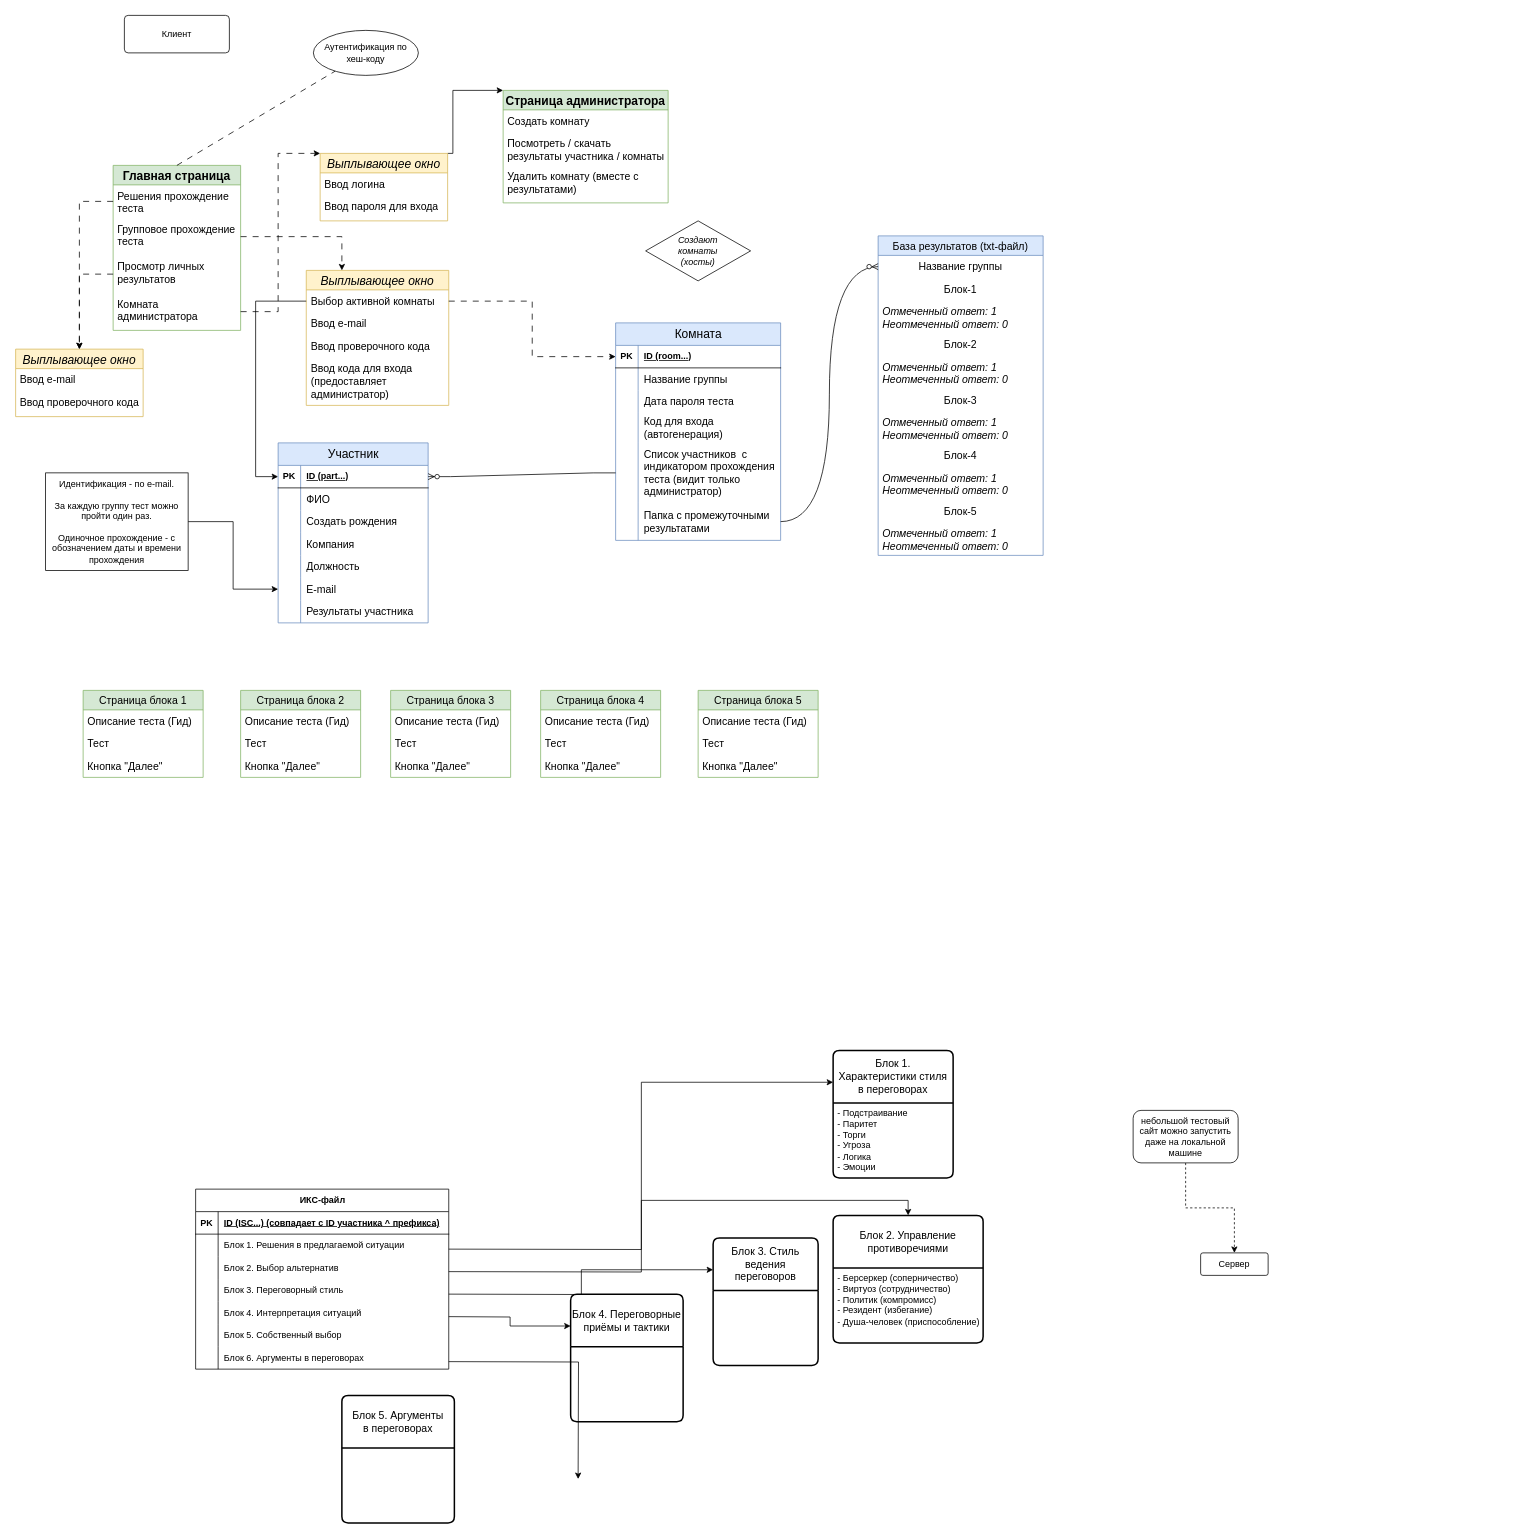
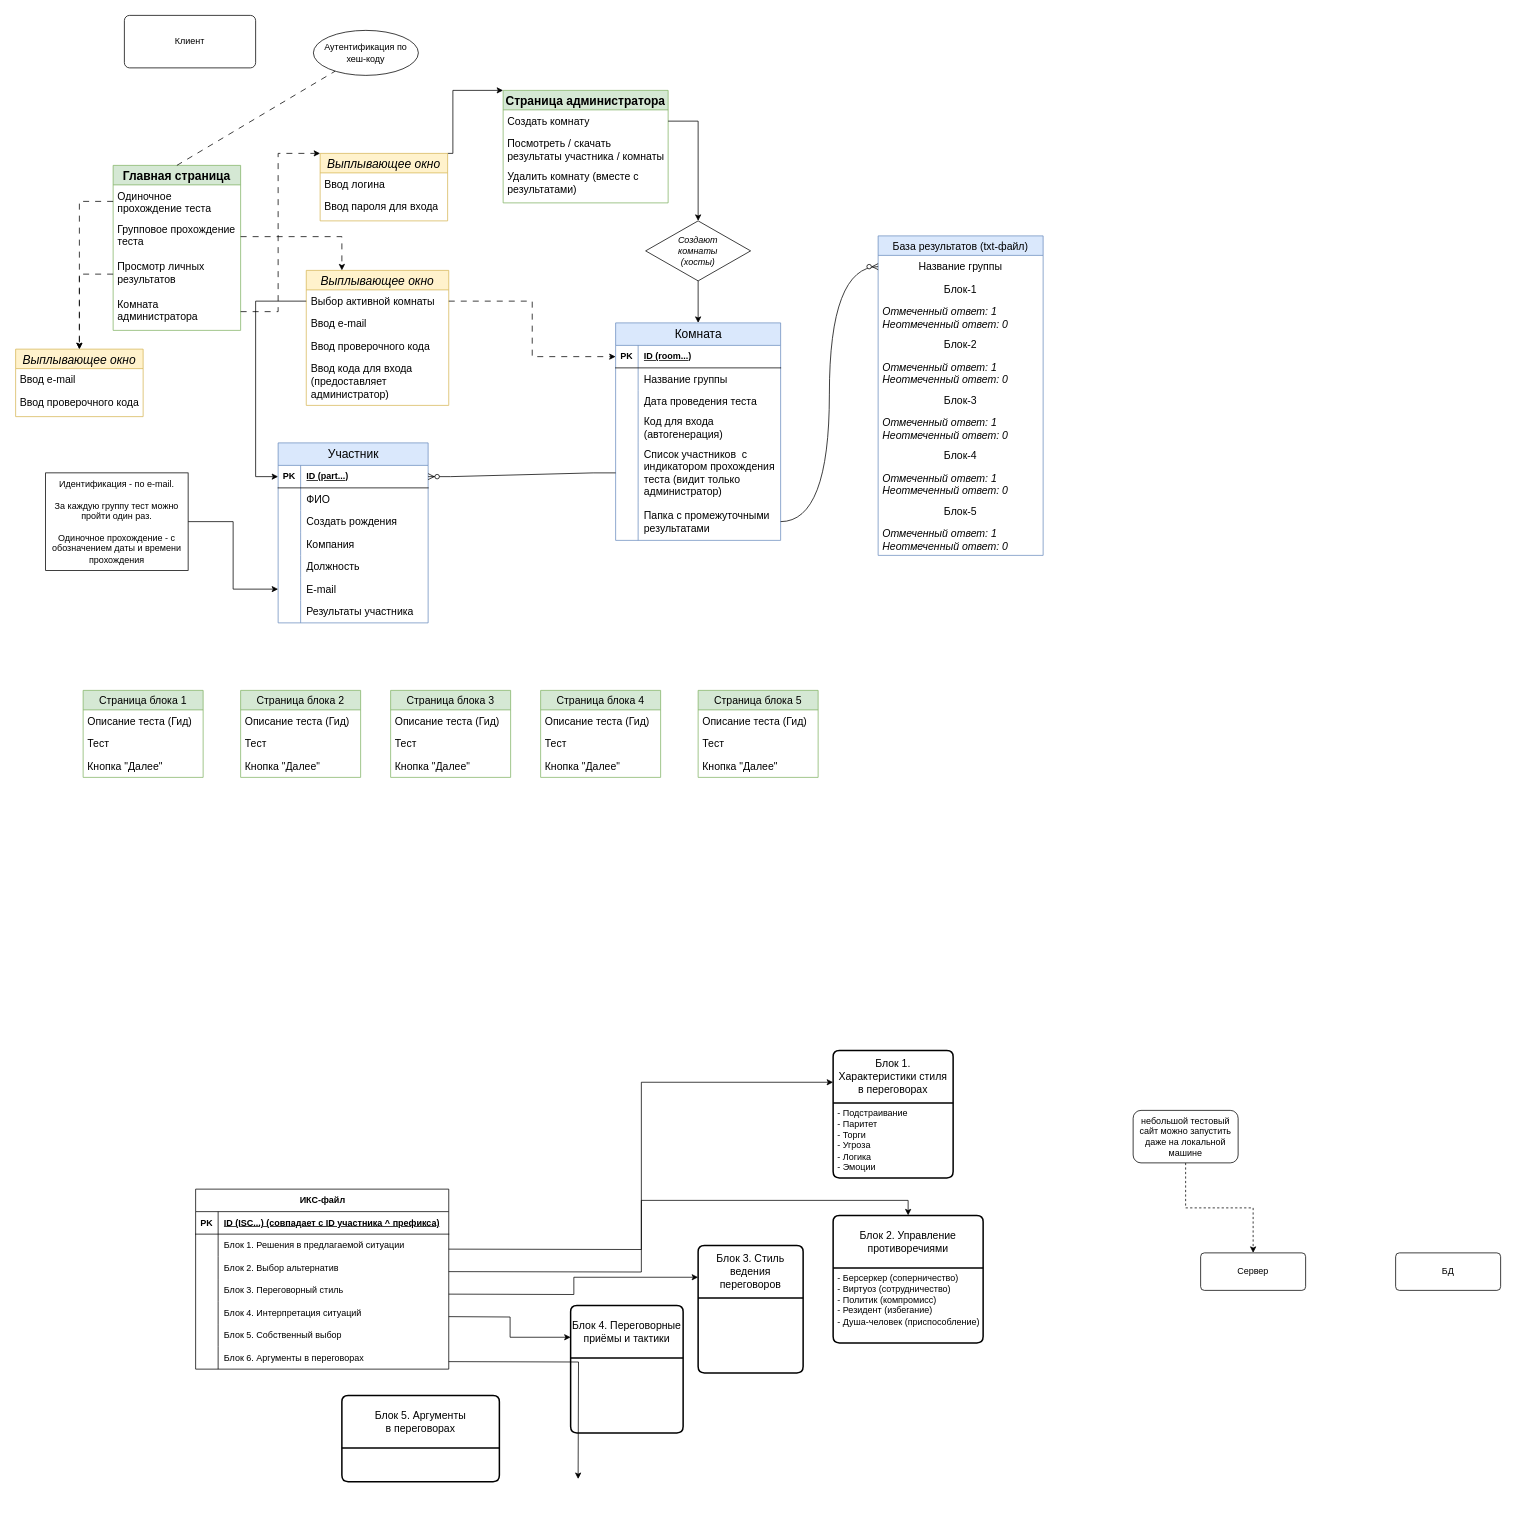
(177, 34) -> (190, 42)
none -> (697, 121)
(177, 201) -> (177, 201)
none -> (698, 316)
(684, 402) -> (694, 402)
(1234, 1264) -> (1253, 1272)
none -> (1448, 1272)
(765, 1302) -> (750, 1309)
(627, 1358) -> (627, 1369)
(398, 1459) -> (420, 1439)
